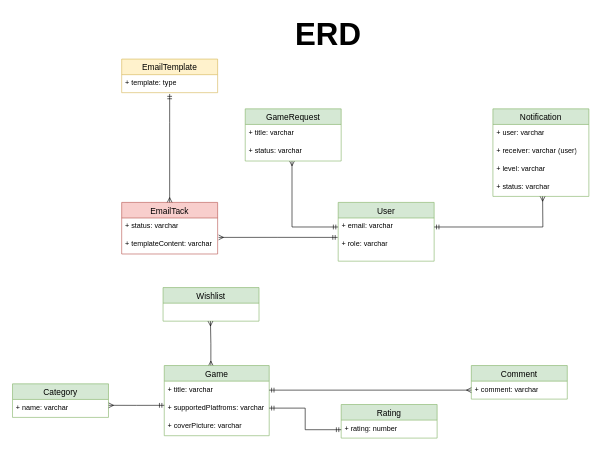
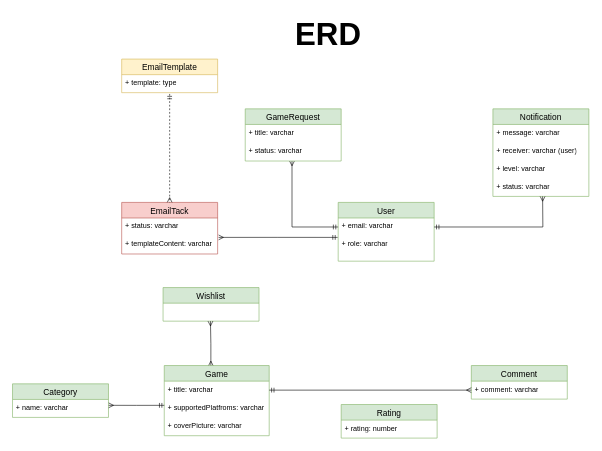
(524, 133) -> (530, 133)
(170, 149) -> (170, 149)
(310, 430) -> none
